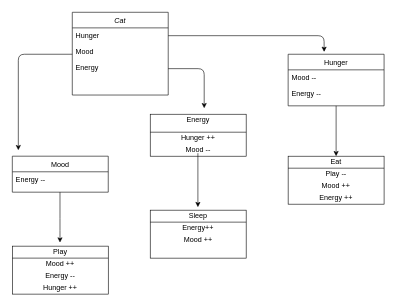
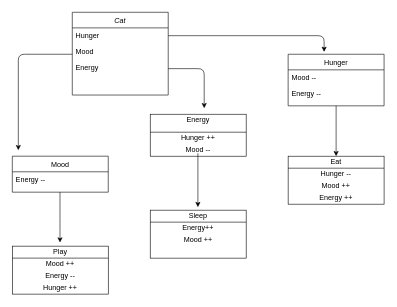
(336, 174) -> (336, 174)
